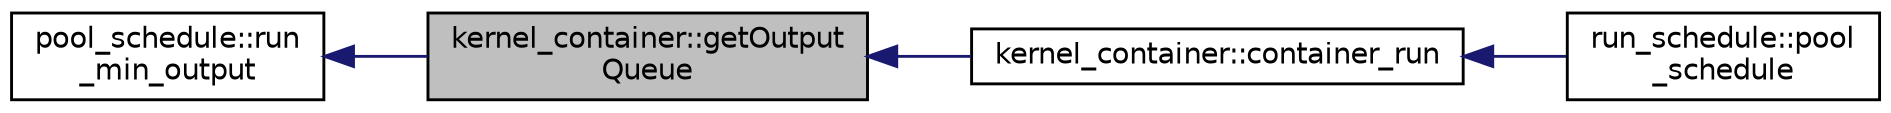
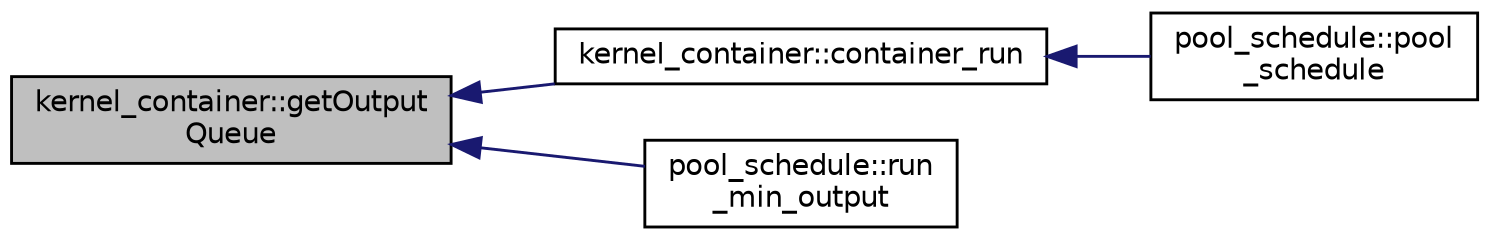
(391, 56) -> (563, 157)
(1723, 56) -> (1314, 56)
